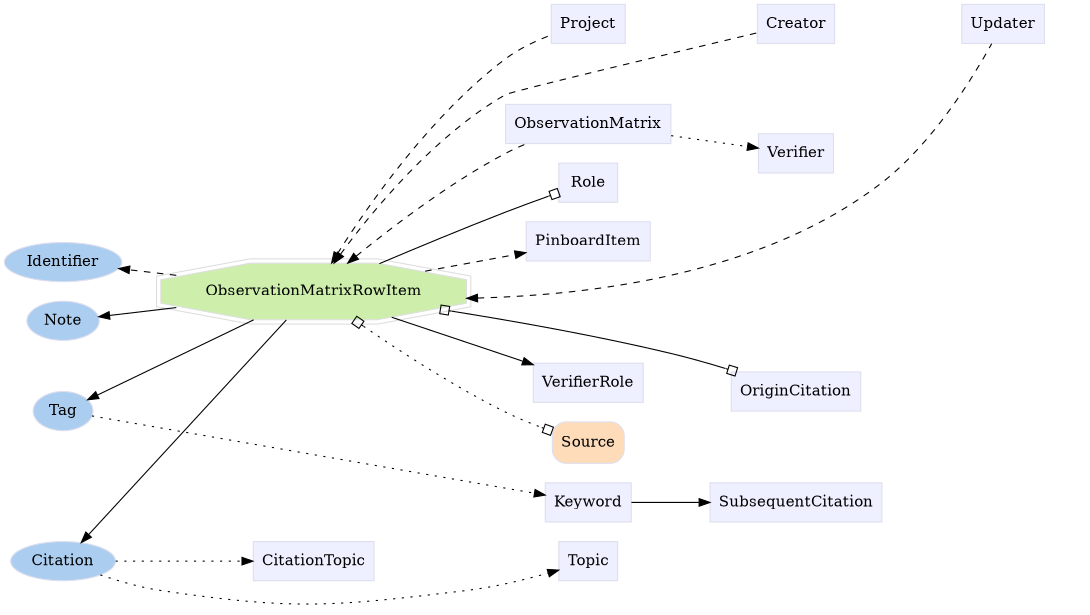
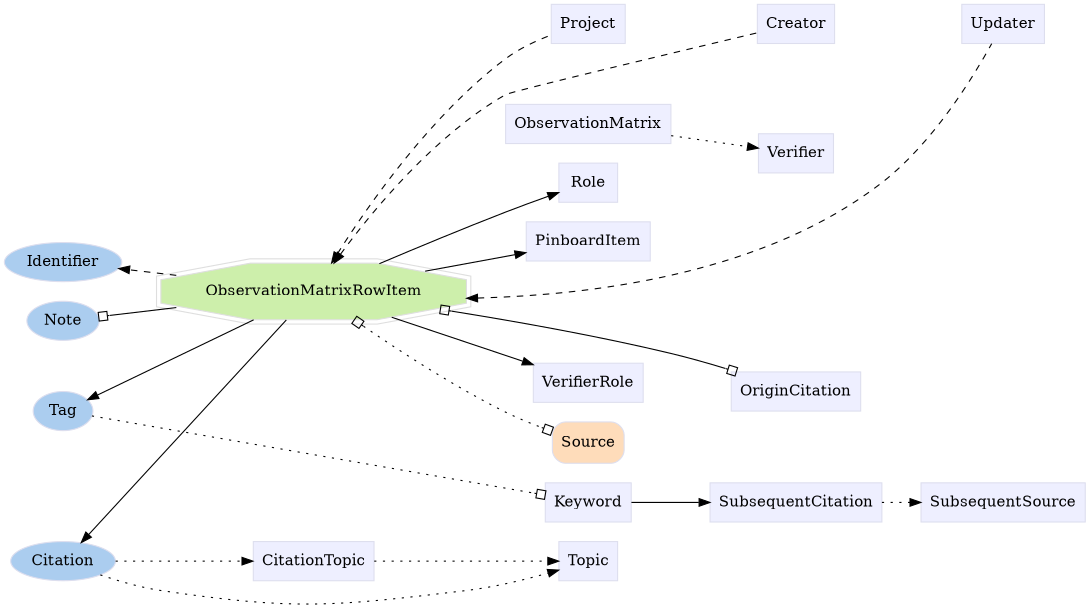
(438, 195) -> none
(463, 229) -> (463, 229)
(470, 263) -> (470, 263)
(143, 311) -> (143, 311)
(313, 455) -> (313, 455)
none -> (1003, 502)
none -> (461, 561)
